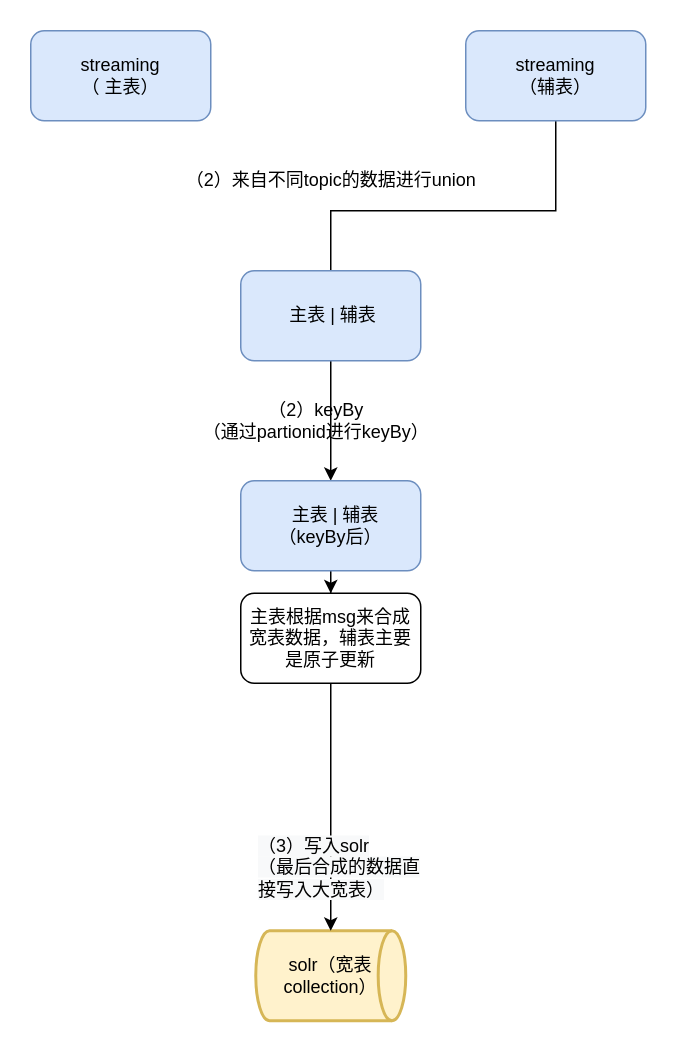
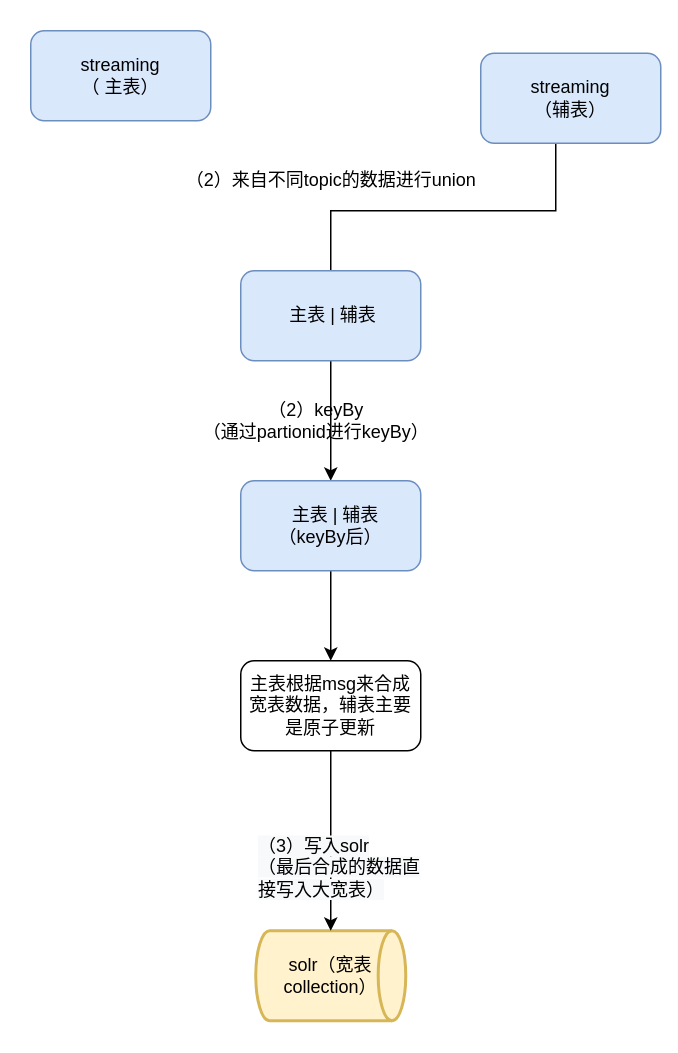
(556, 76) -> (571, 98)
(331, 638) -> (331, 706)
